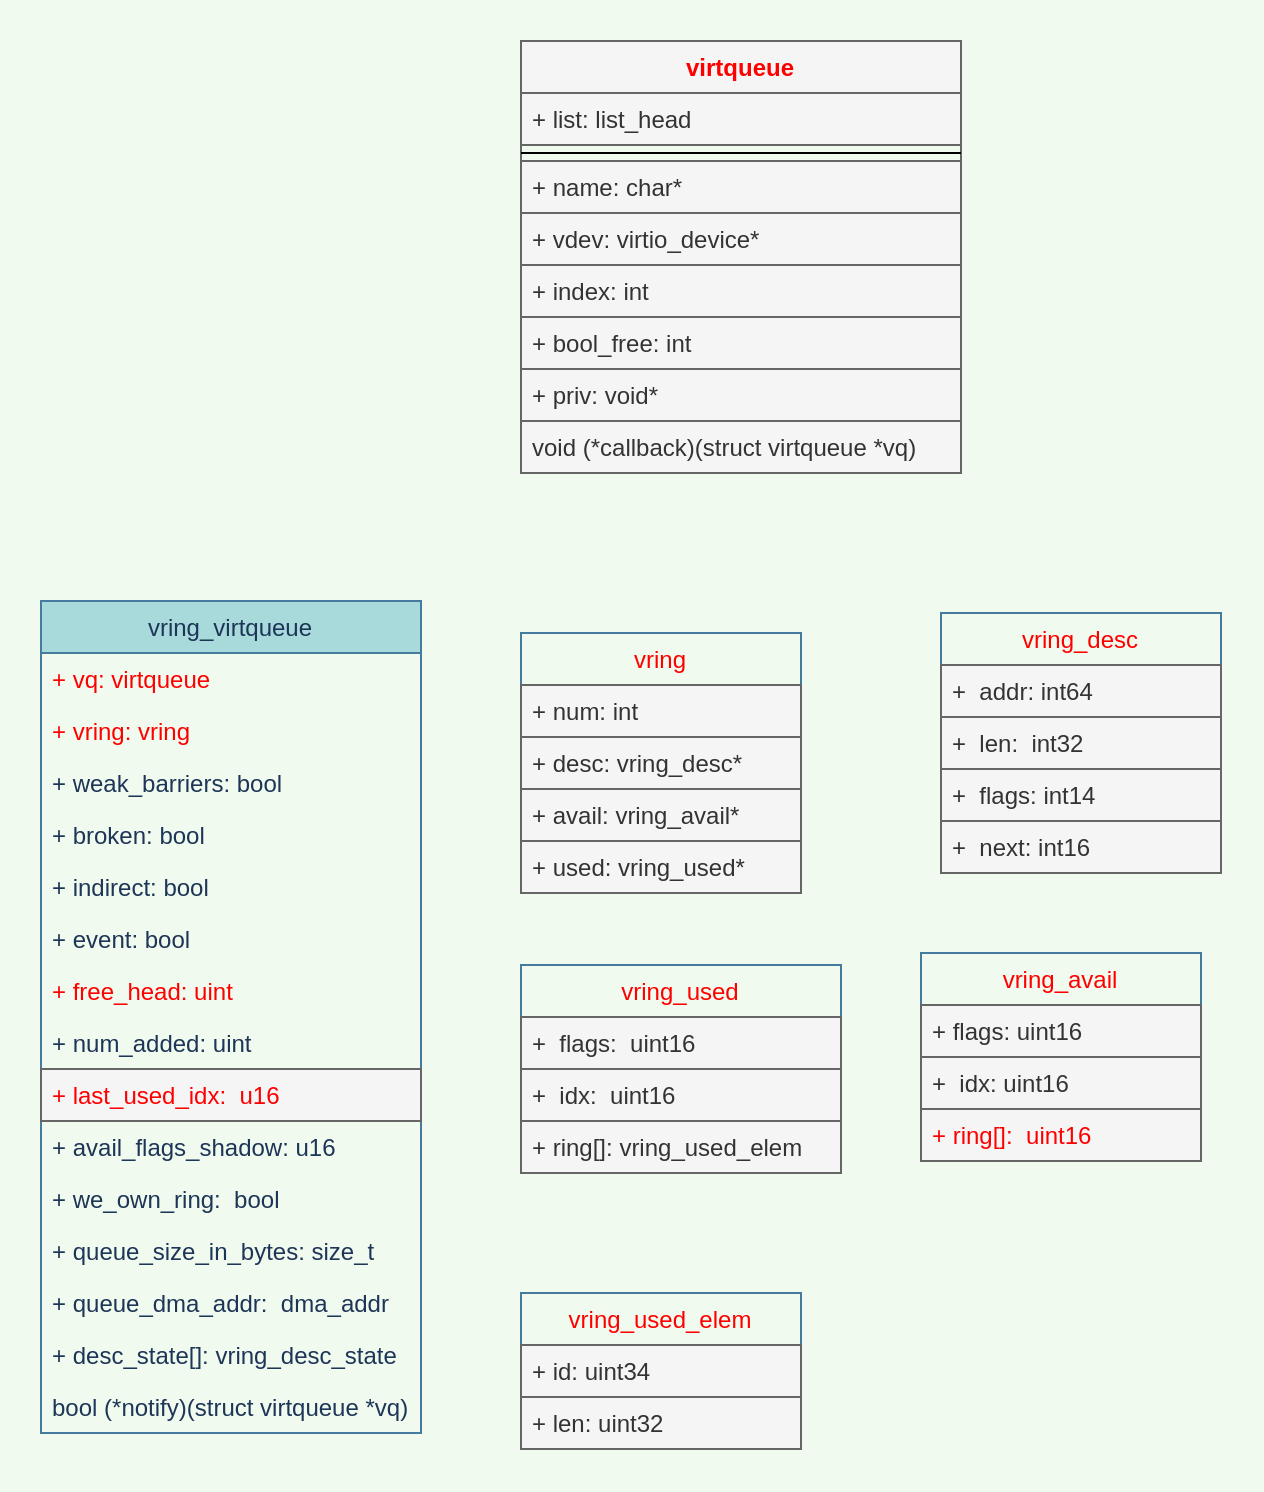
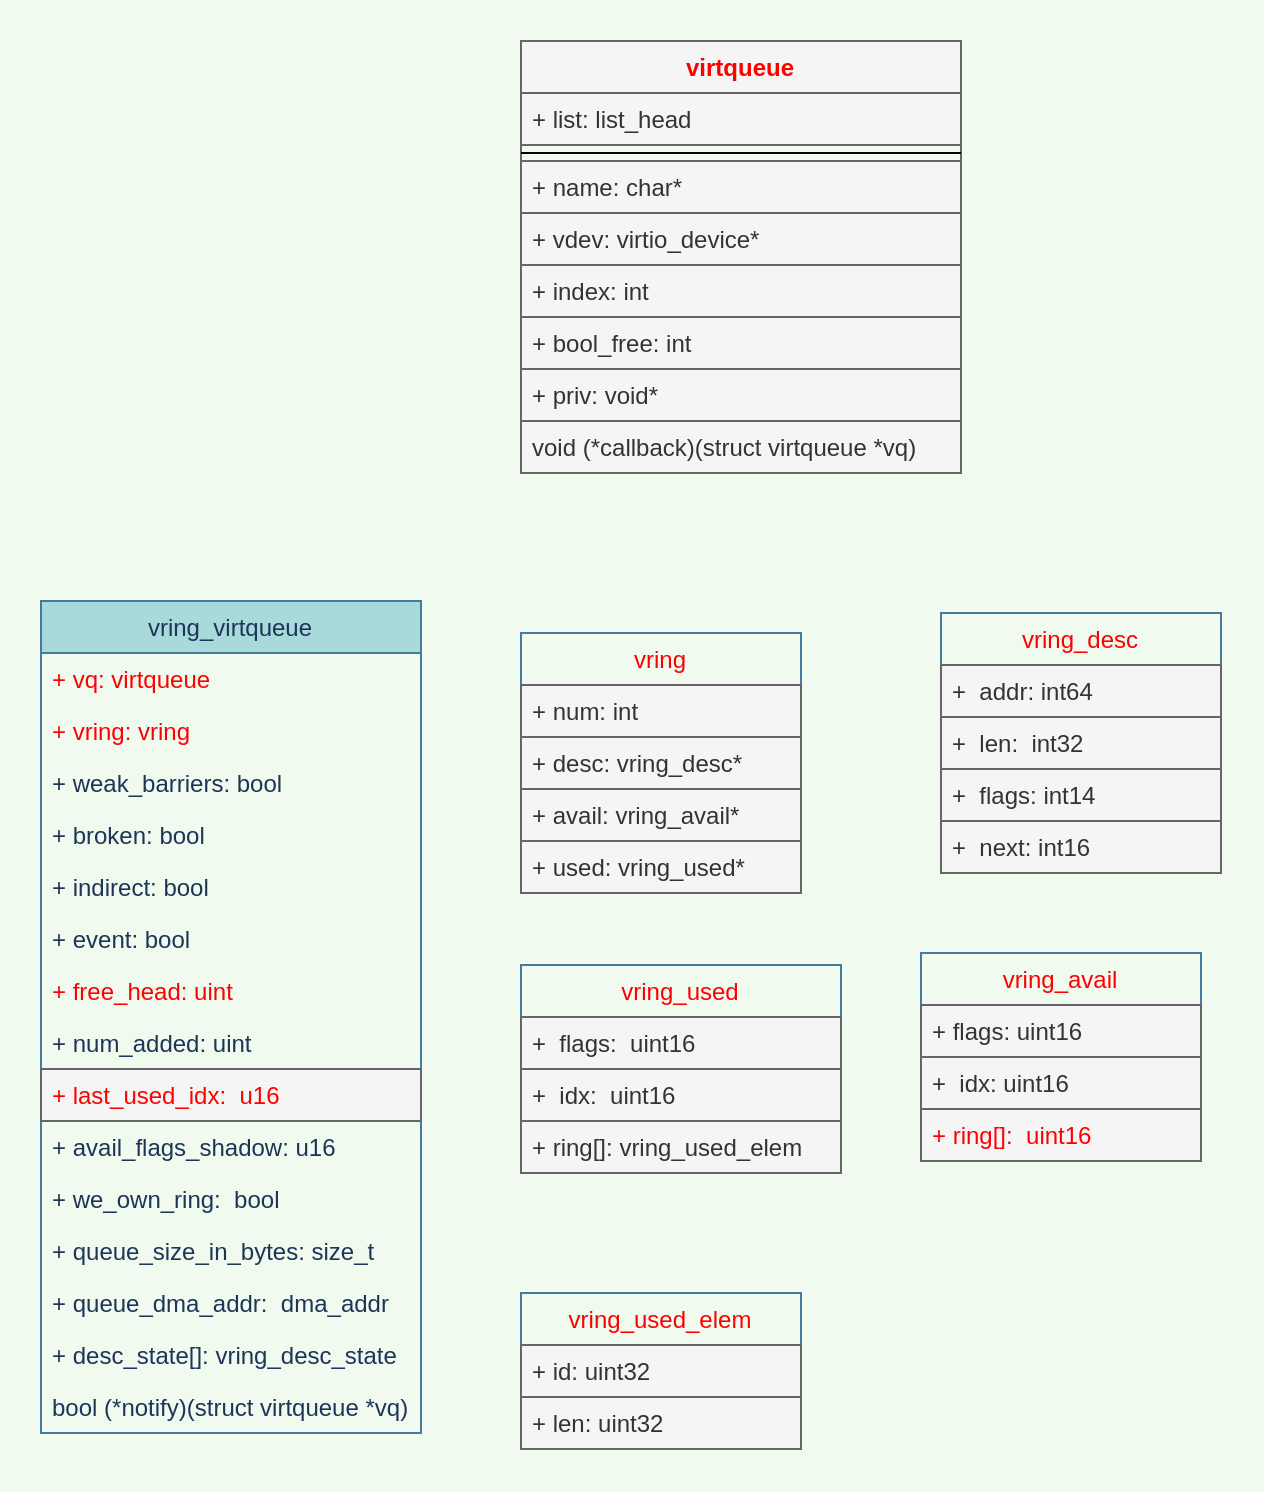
(597, 1372) -> (597, 1372)
